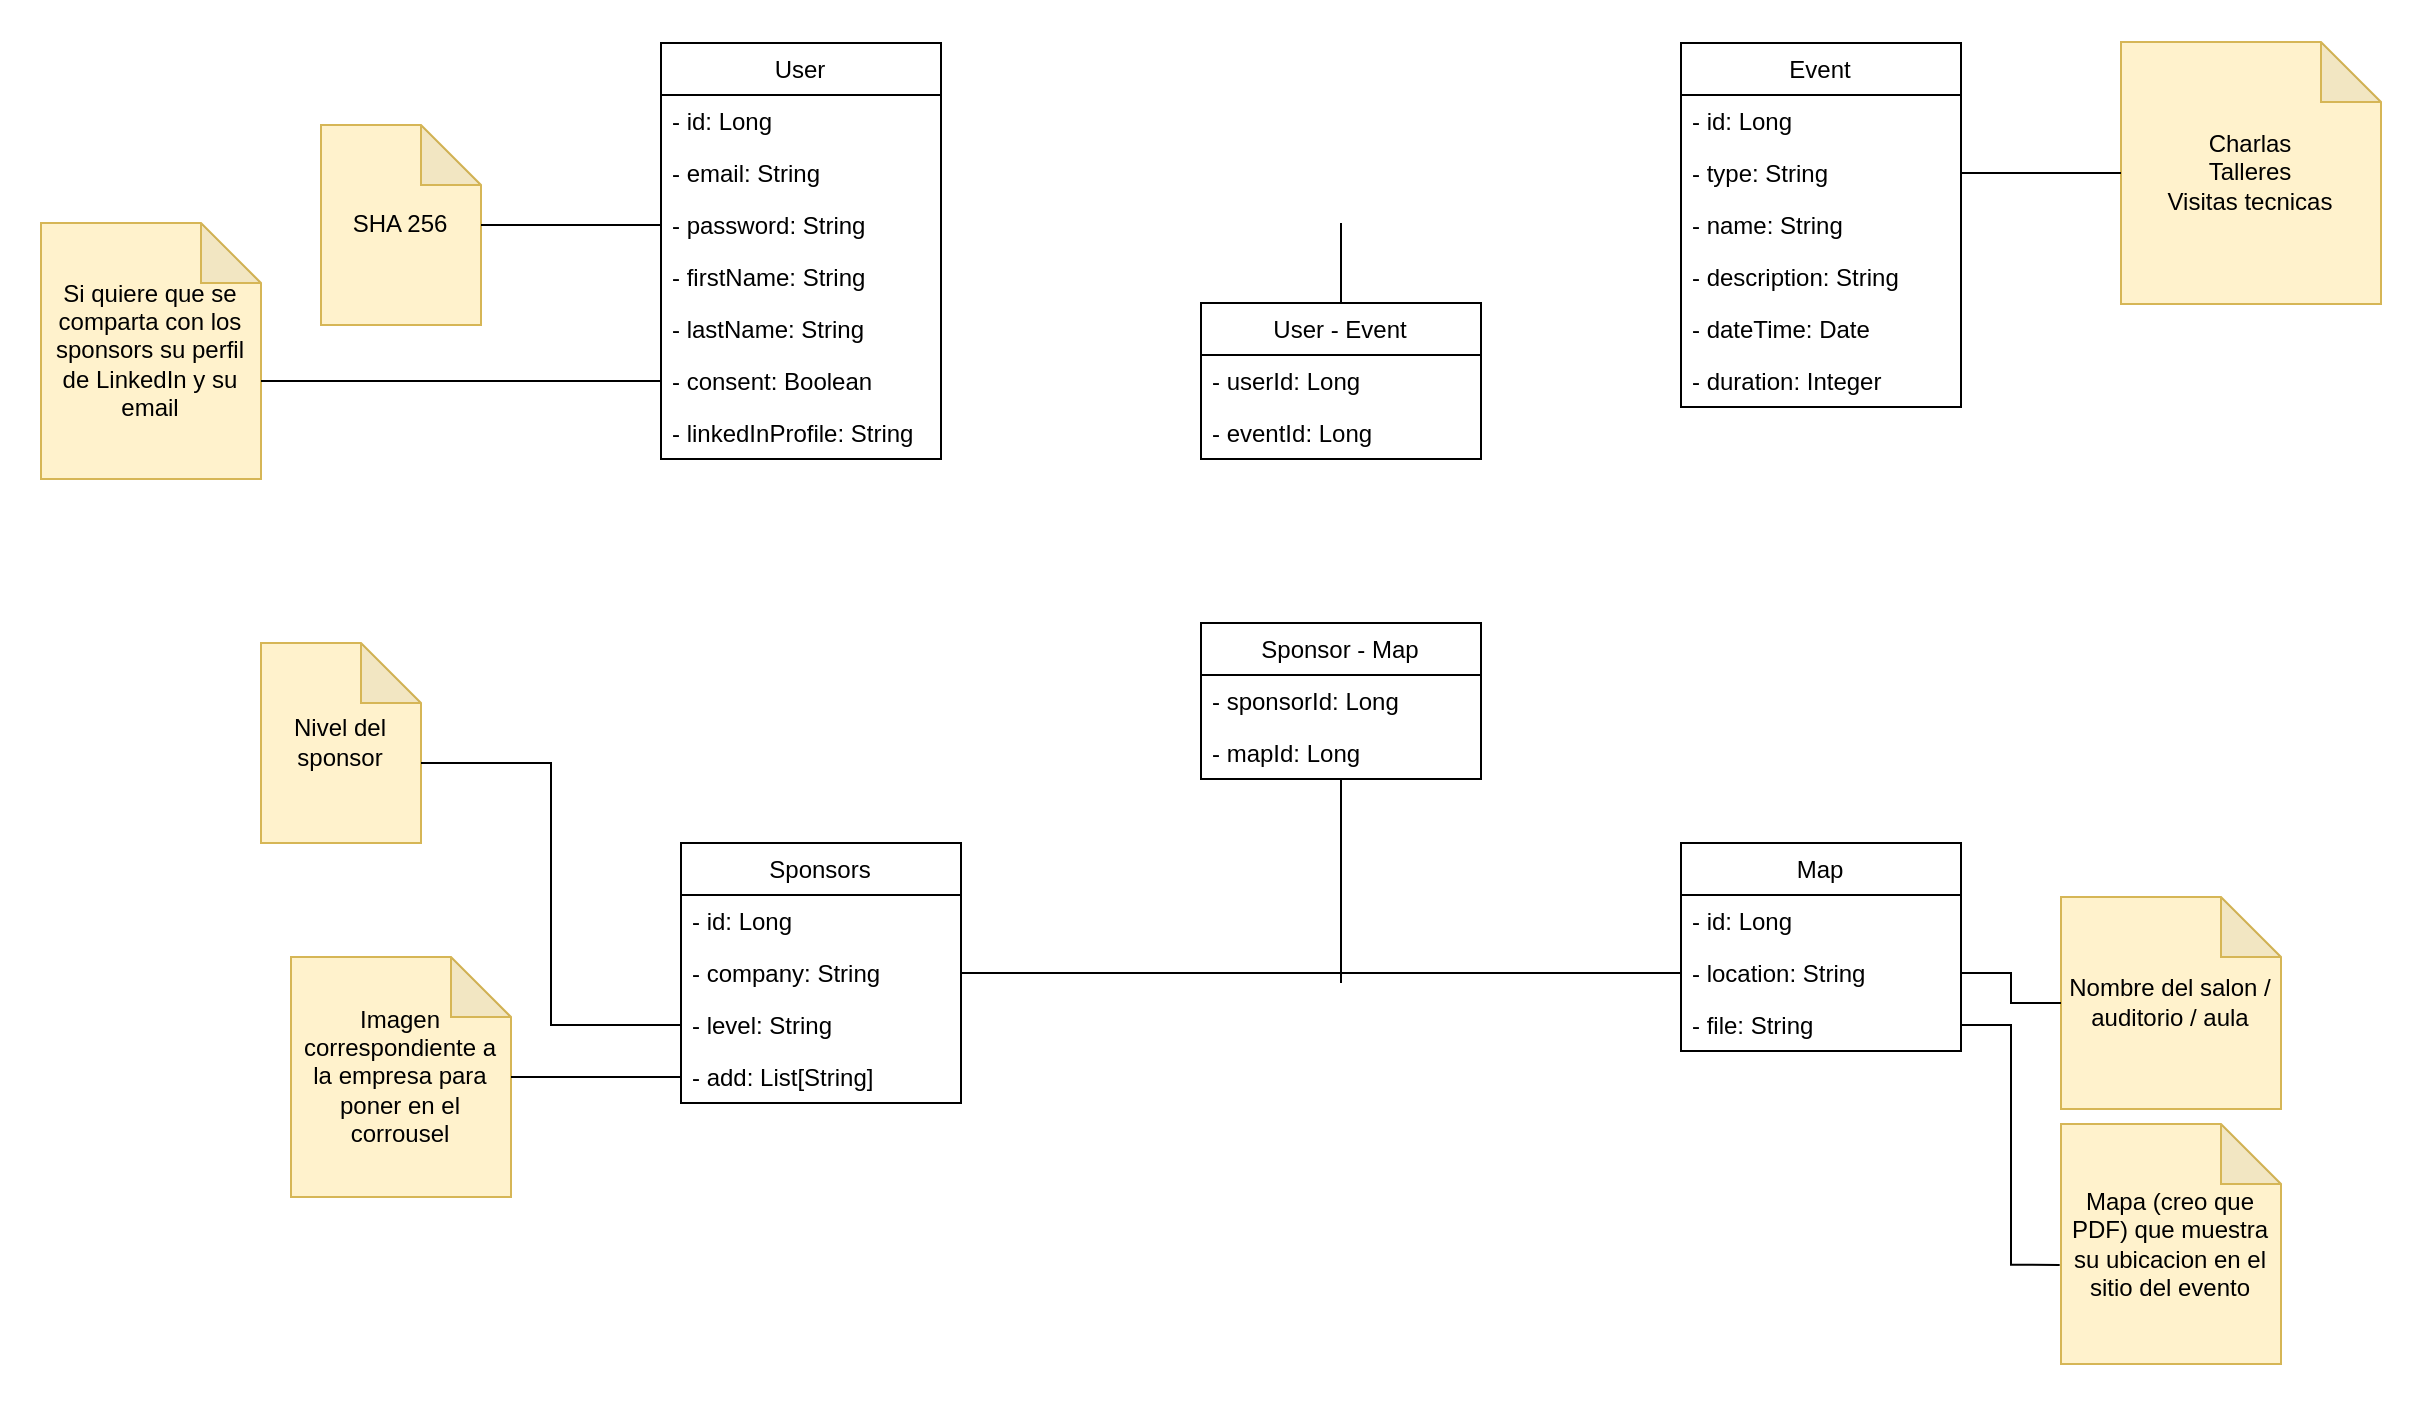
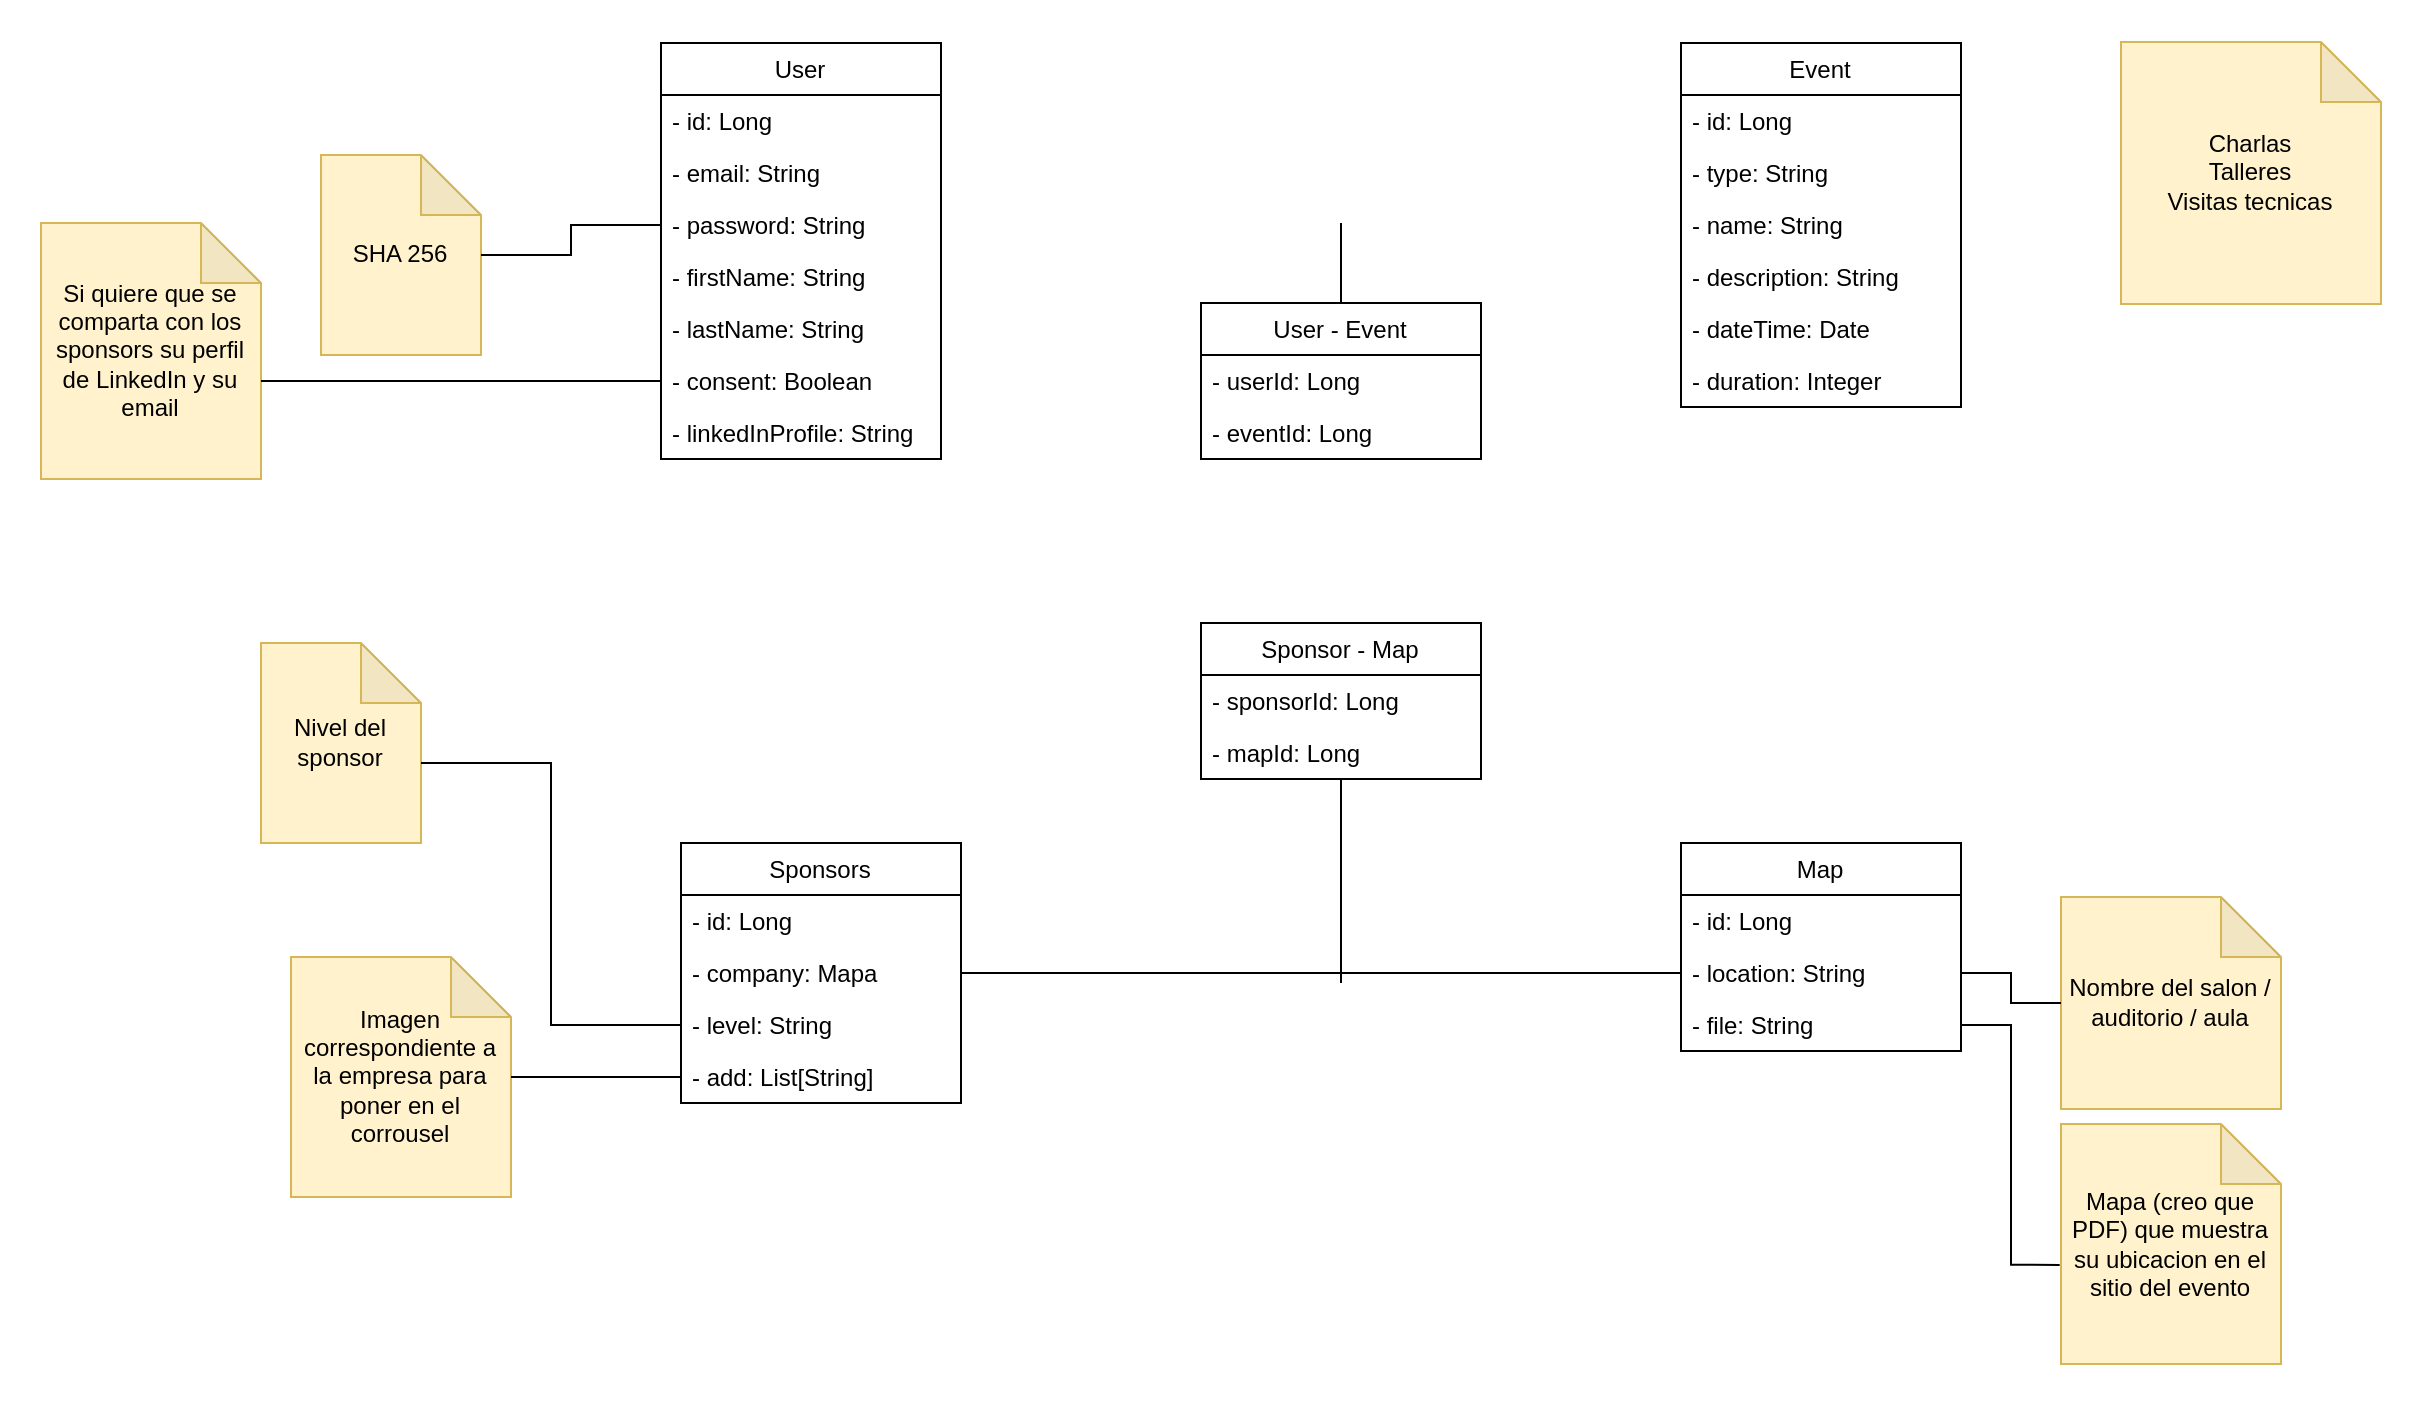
(2041, 173) -> none
(401, 225) -> (401, 255)
(794, 974) -> (783, 974)
